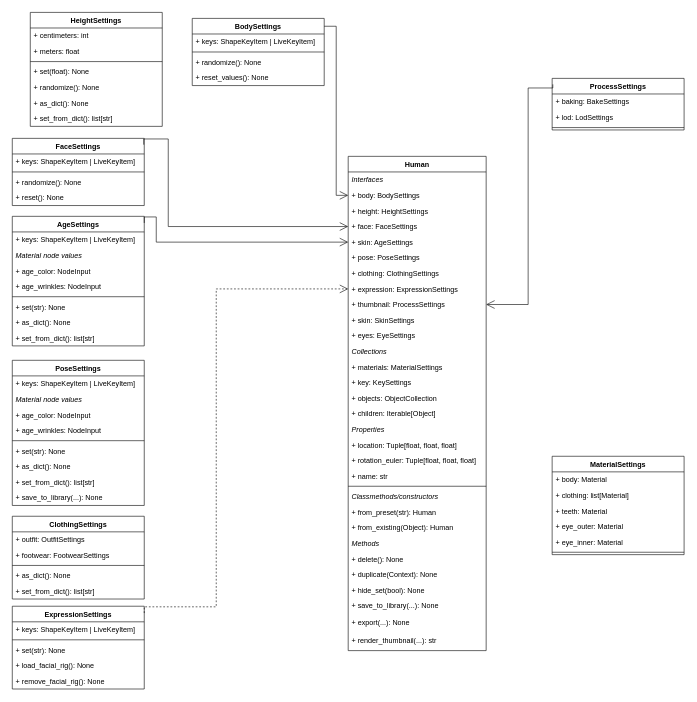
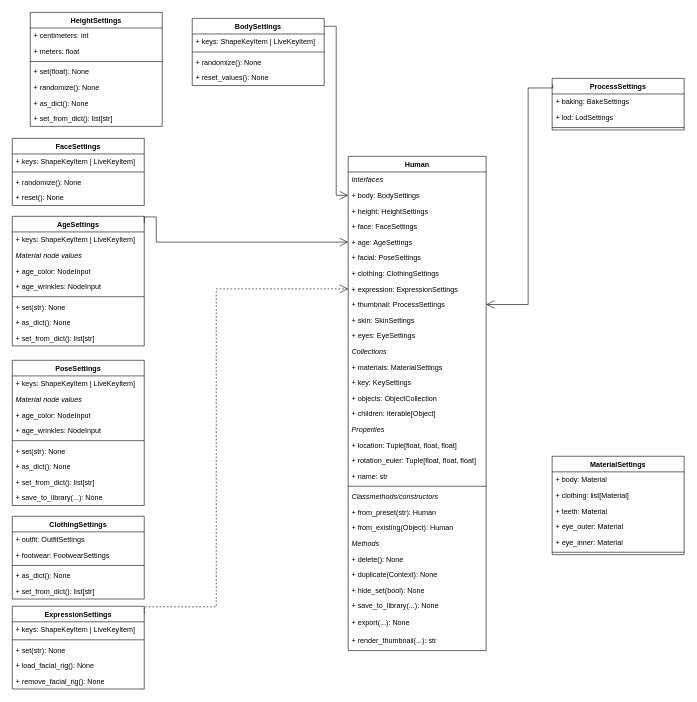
(211, 227) -> none
(385, 242) -> (384, 242)
(388, 258) -> (390, 258)
